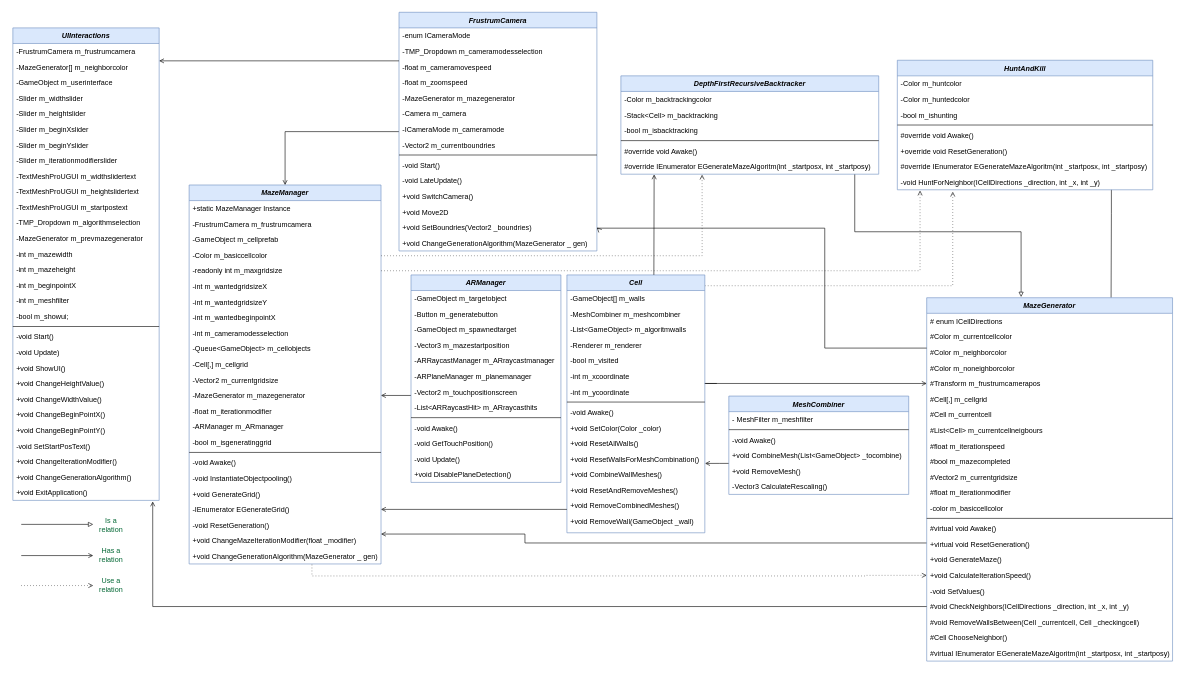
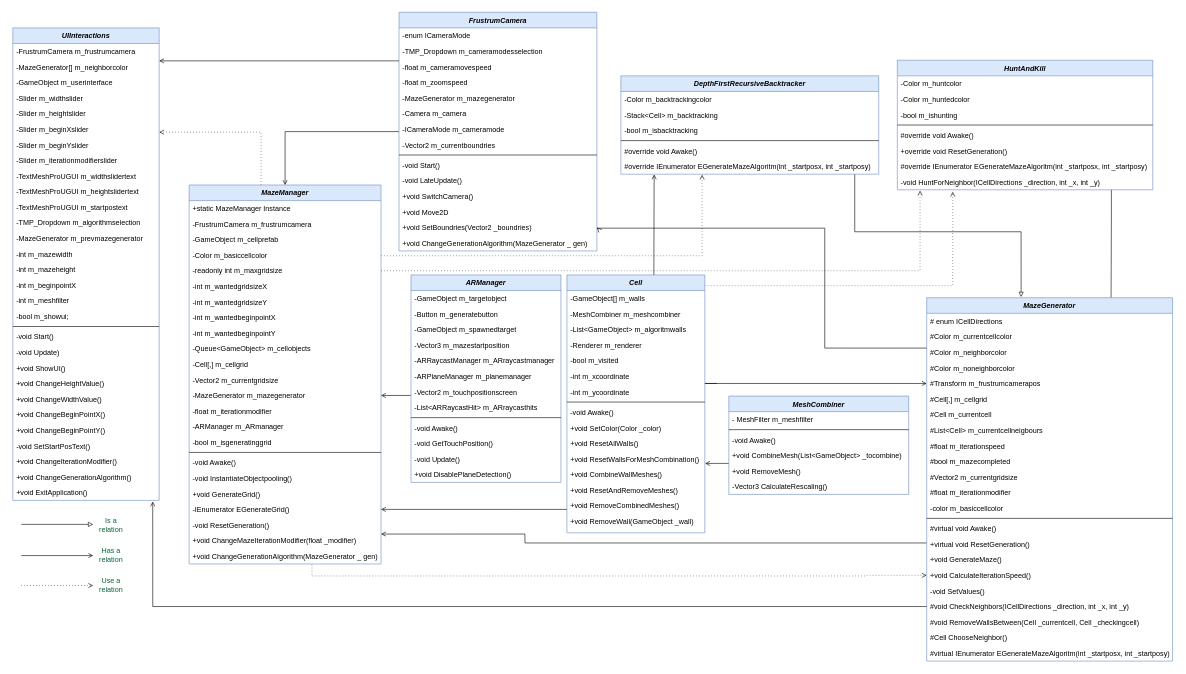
none -> (163, 132)
(244, 334) -> (238, 334)
